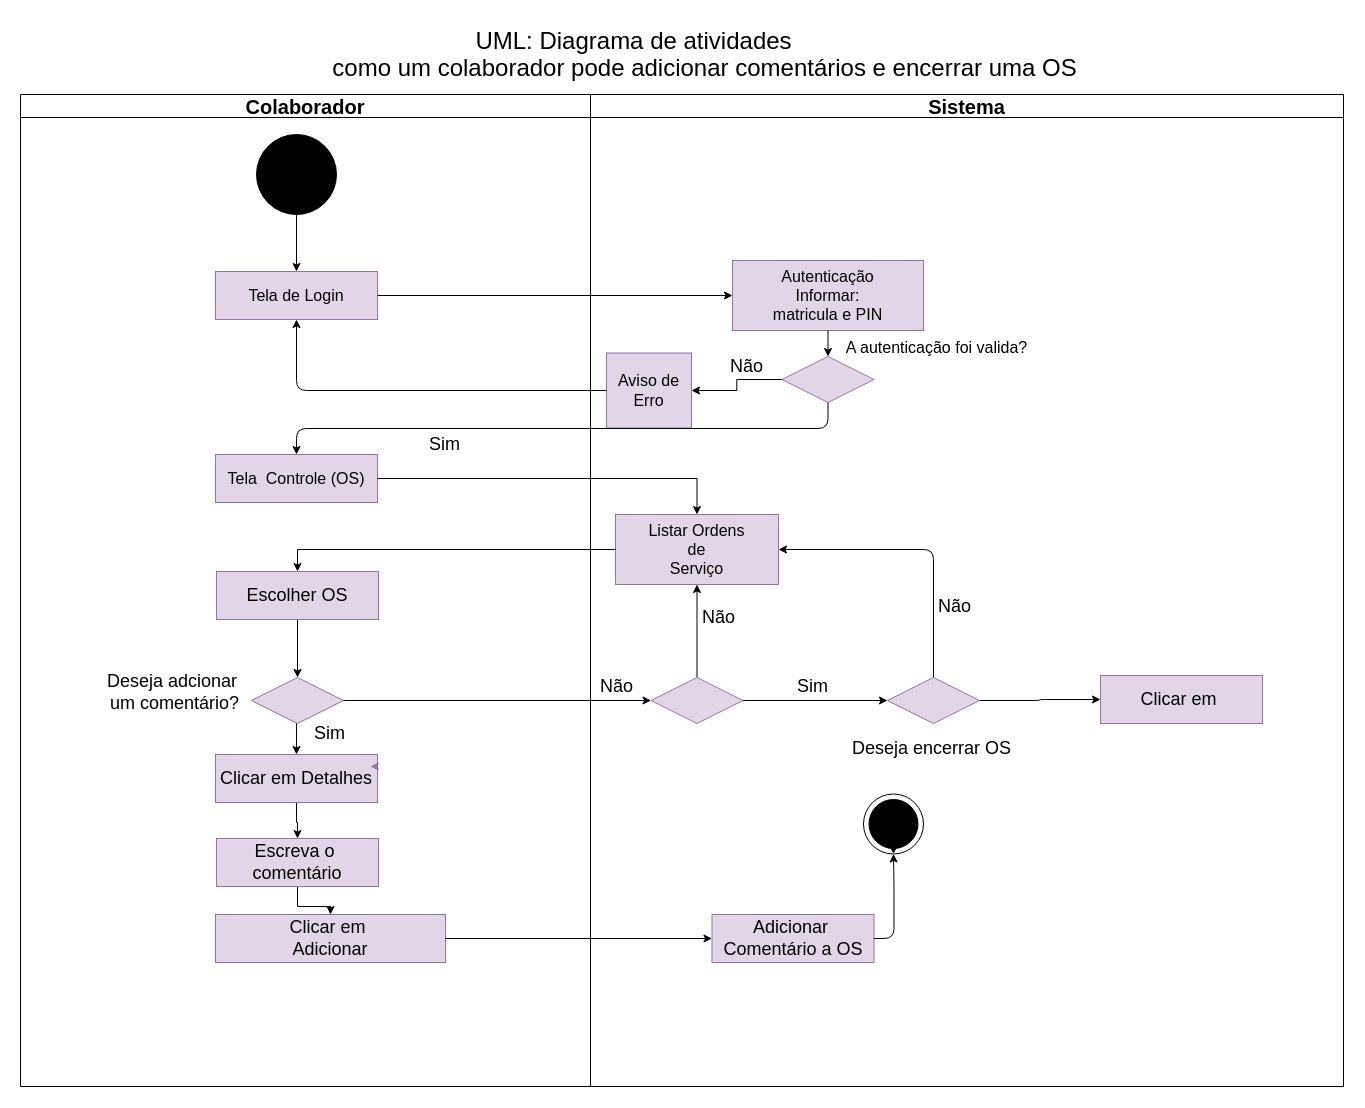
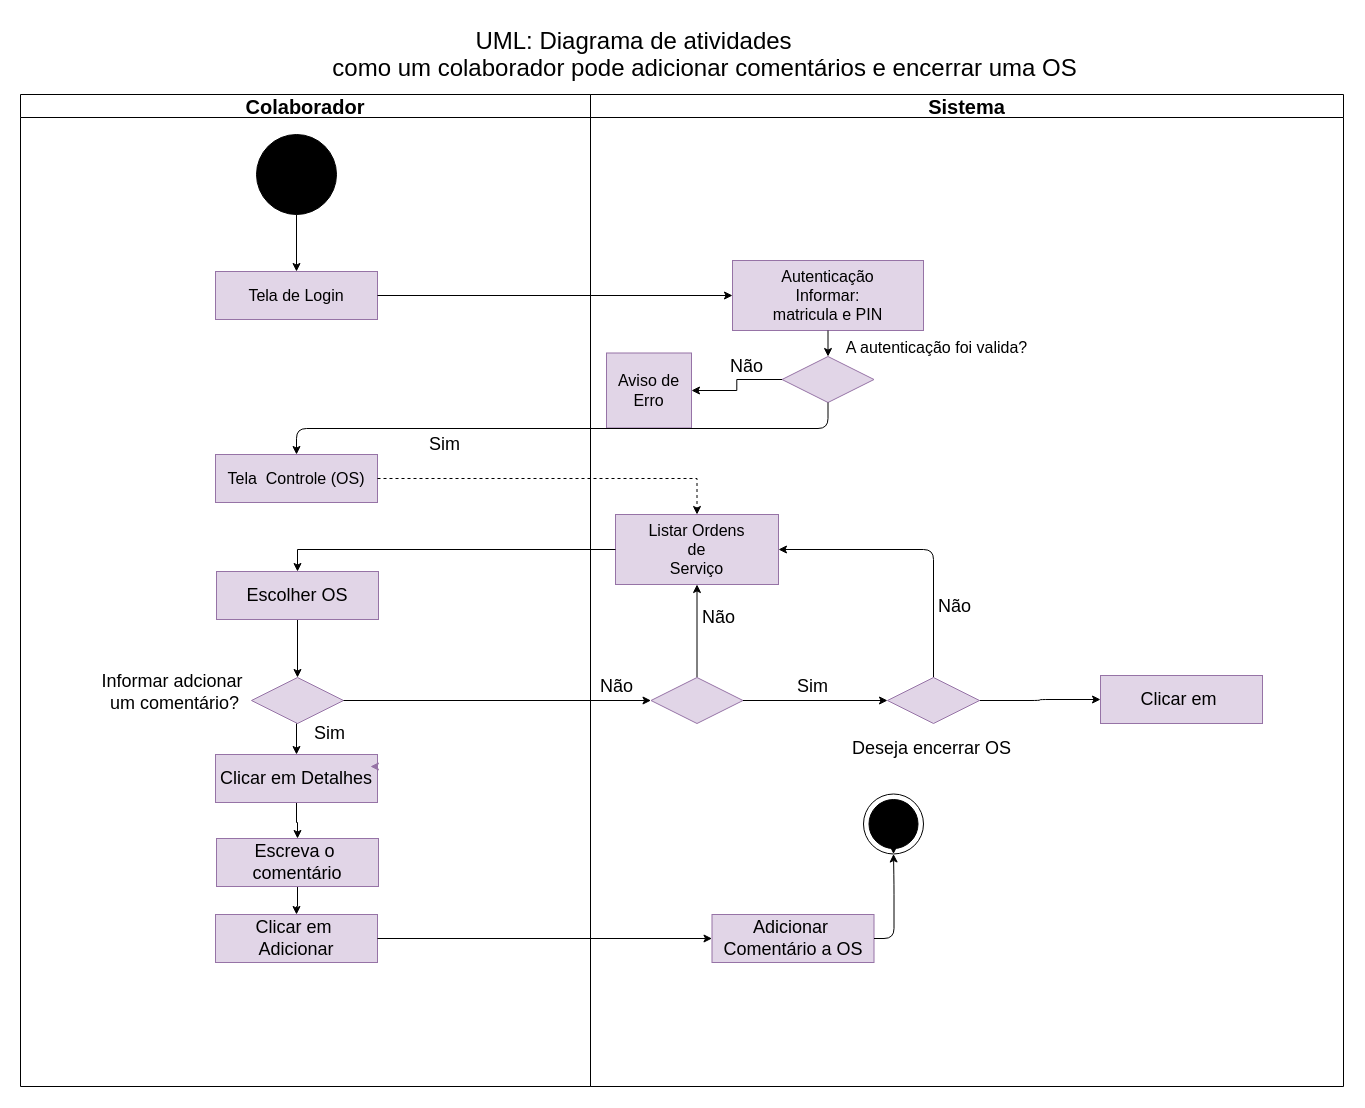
(425, 391) -> none
(552, 479) -> (552, 479)
(175, 693) -> (175, 693)
(331, 939) -> (297, 939)
